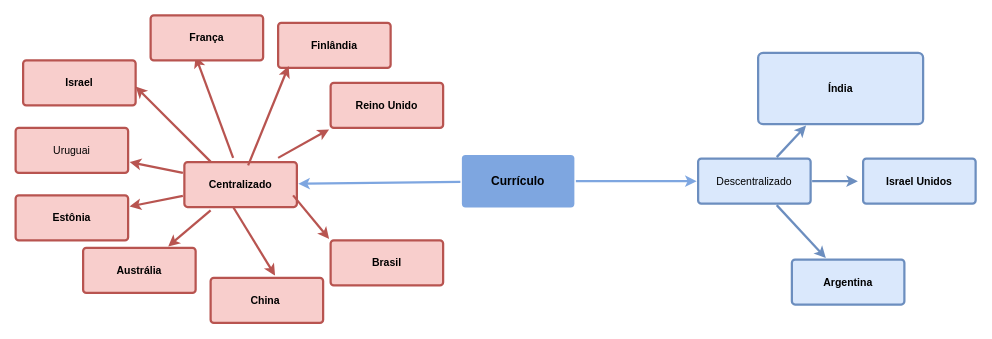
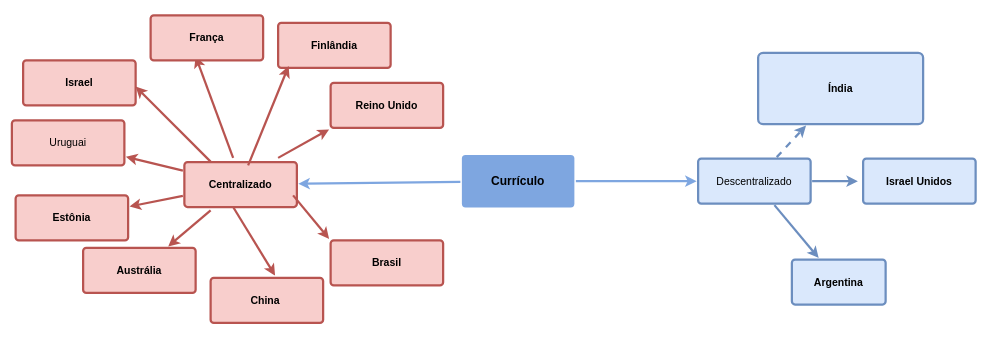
(789, 144) -> (789, 144)
(72, 150) -> (68, 143)
(848, 282) -> (839, 282)
